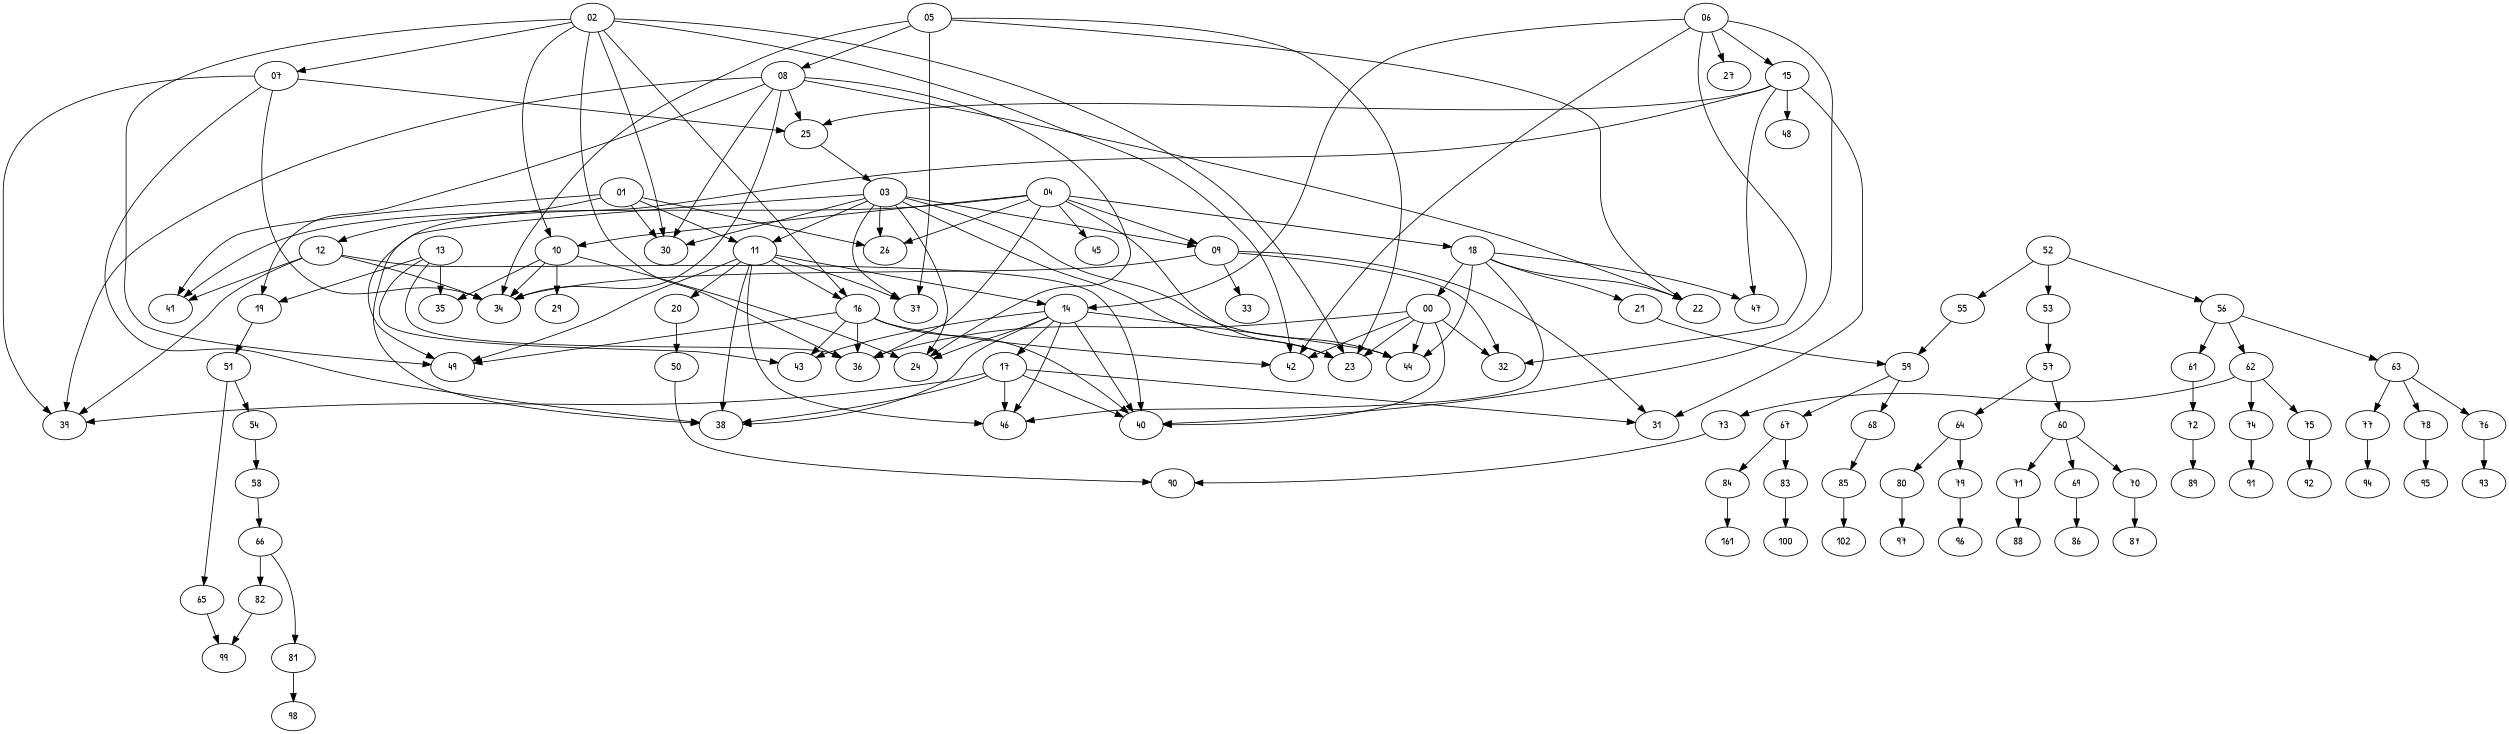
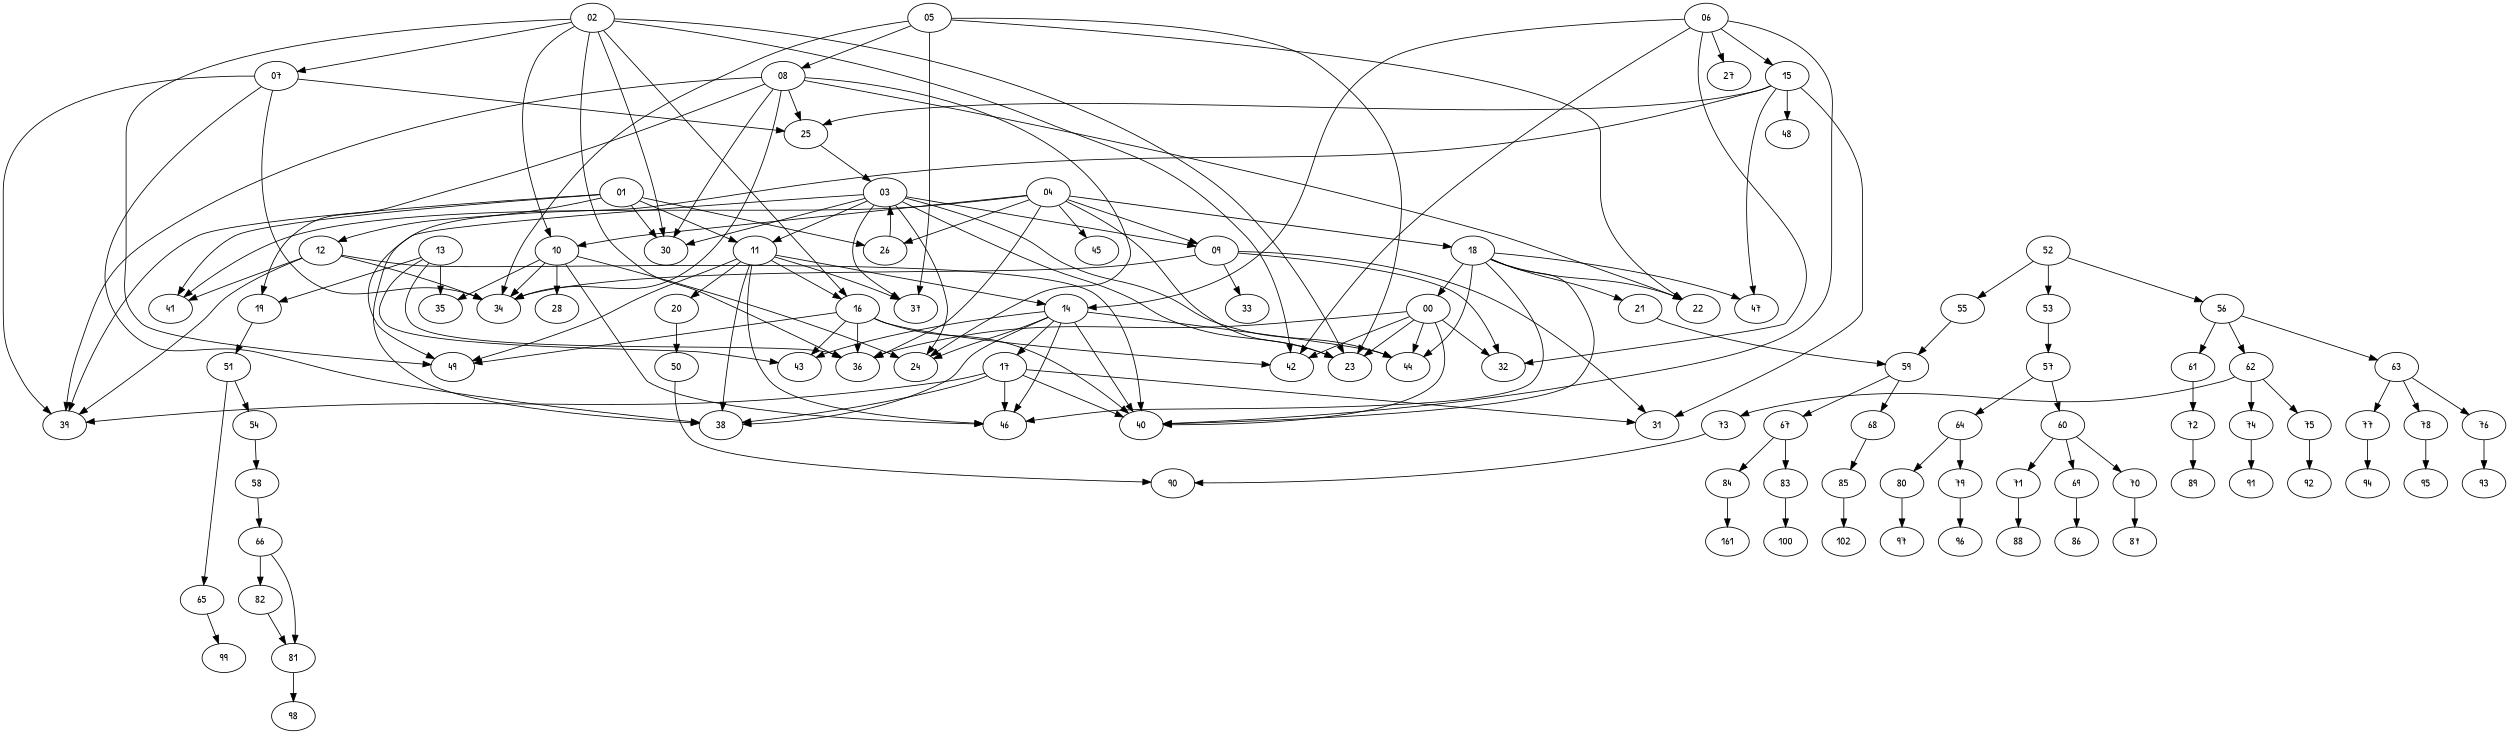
(880, 217) -> (891, 225)
none -> (276, 221)
(557, 309) -> (557, 309)
none -> (1486, 404)
none -> (750, 408)
(244, 625) -> (275, 625)
